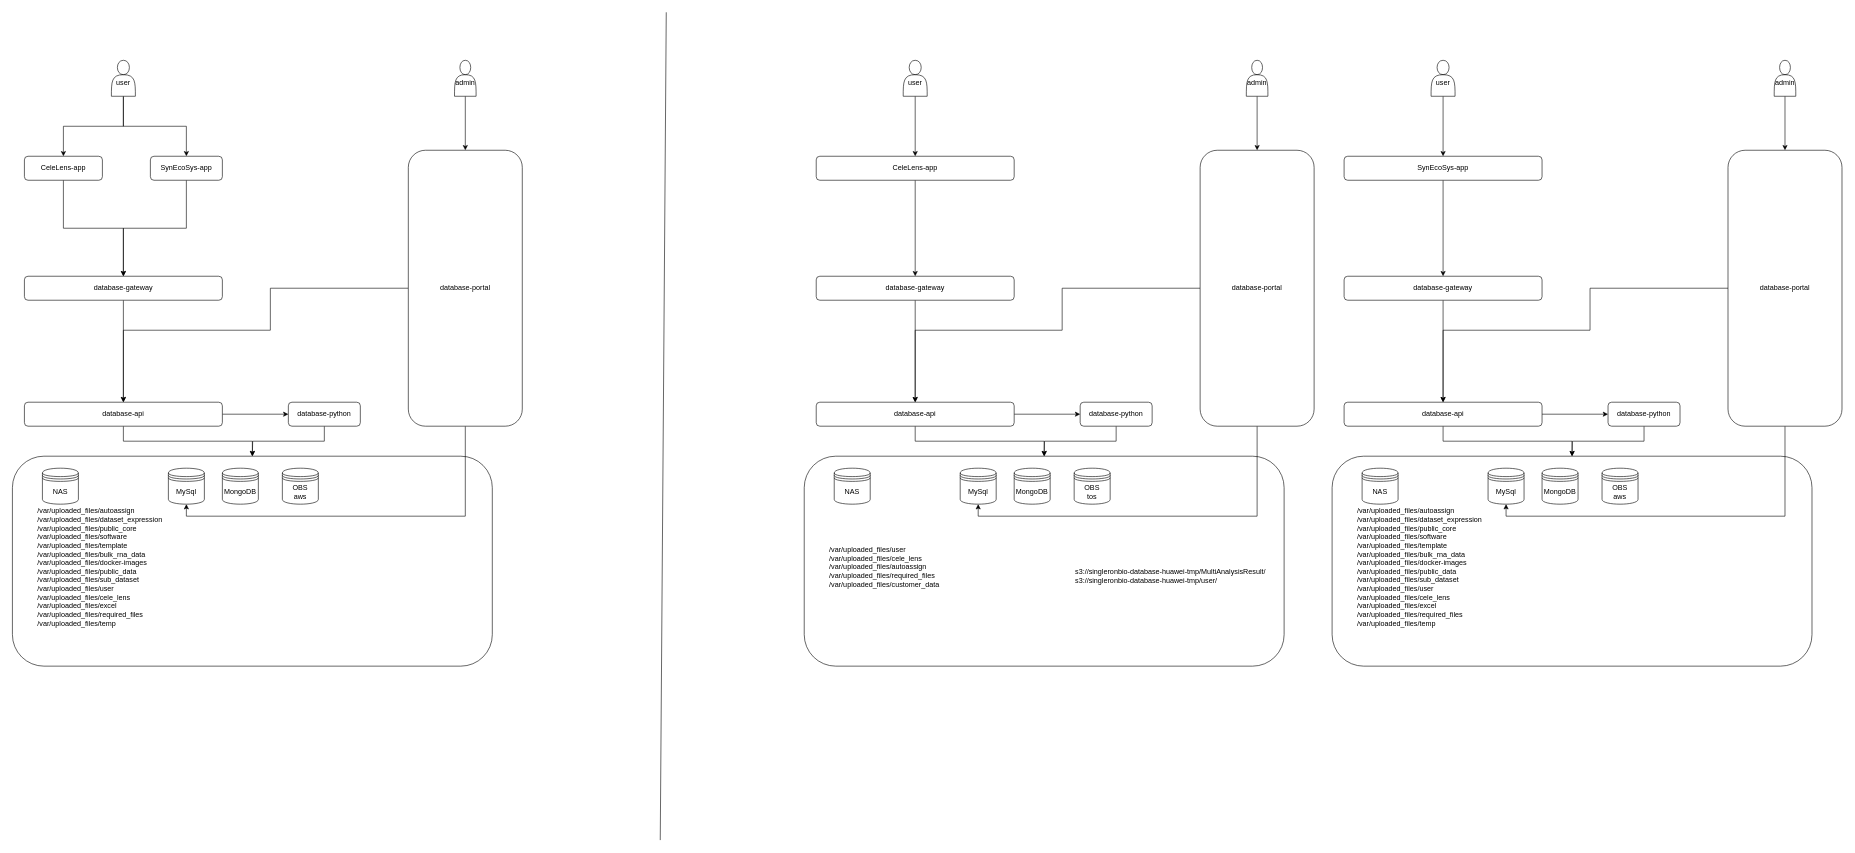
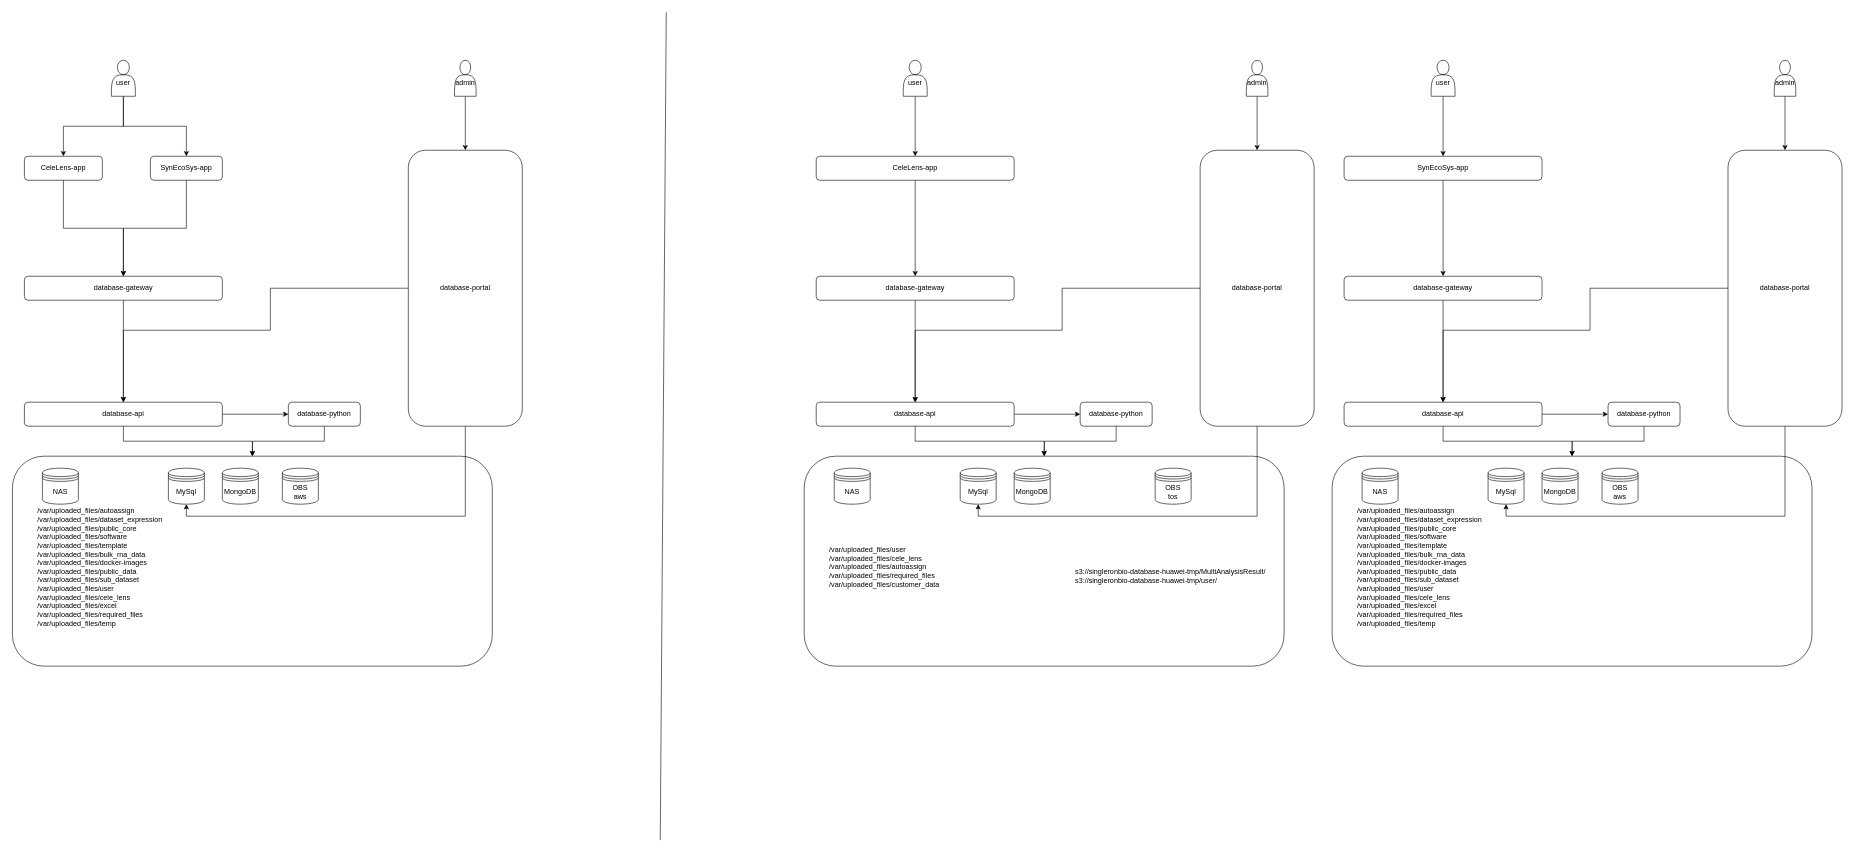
(1092, 486) -> (1173, 486)
